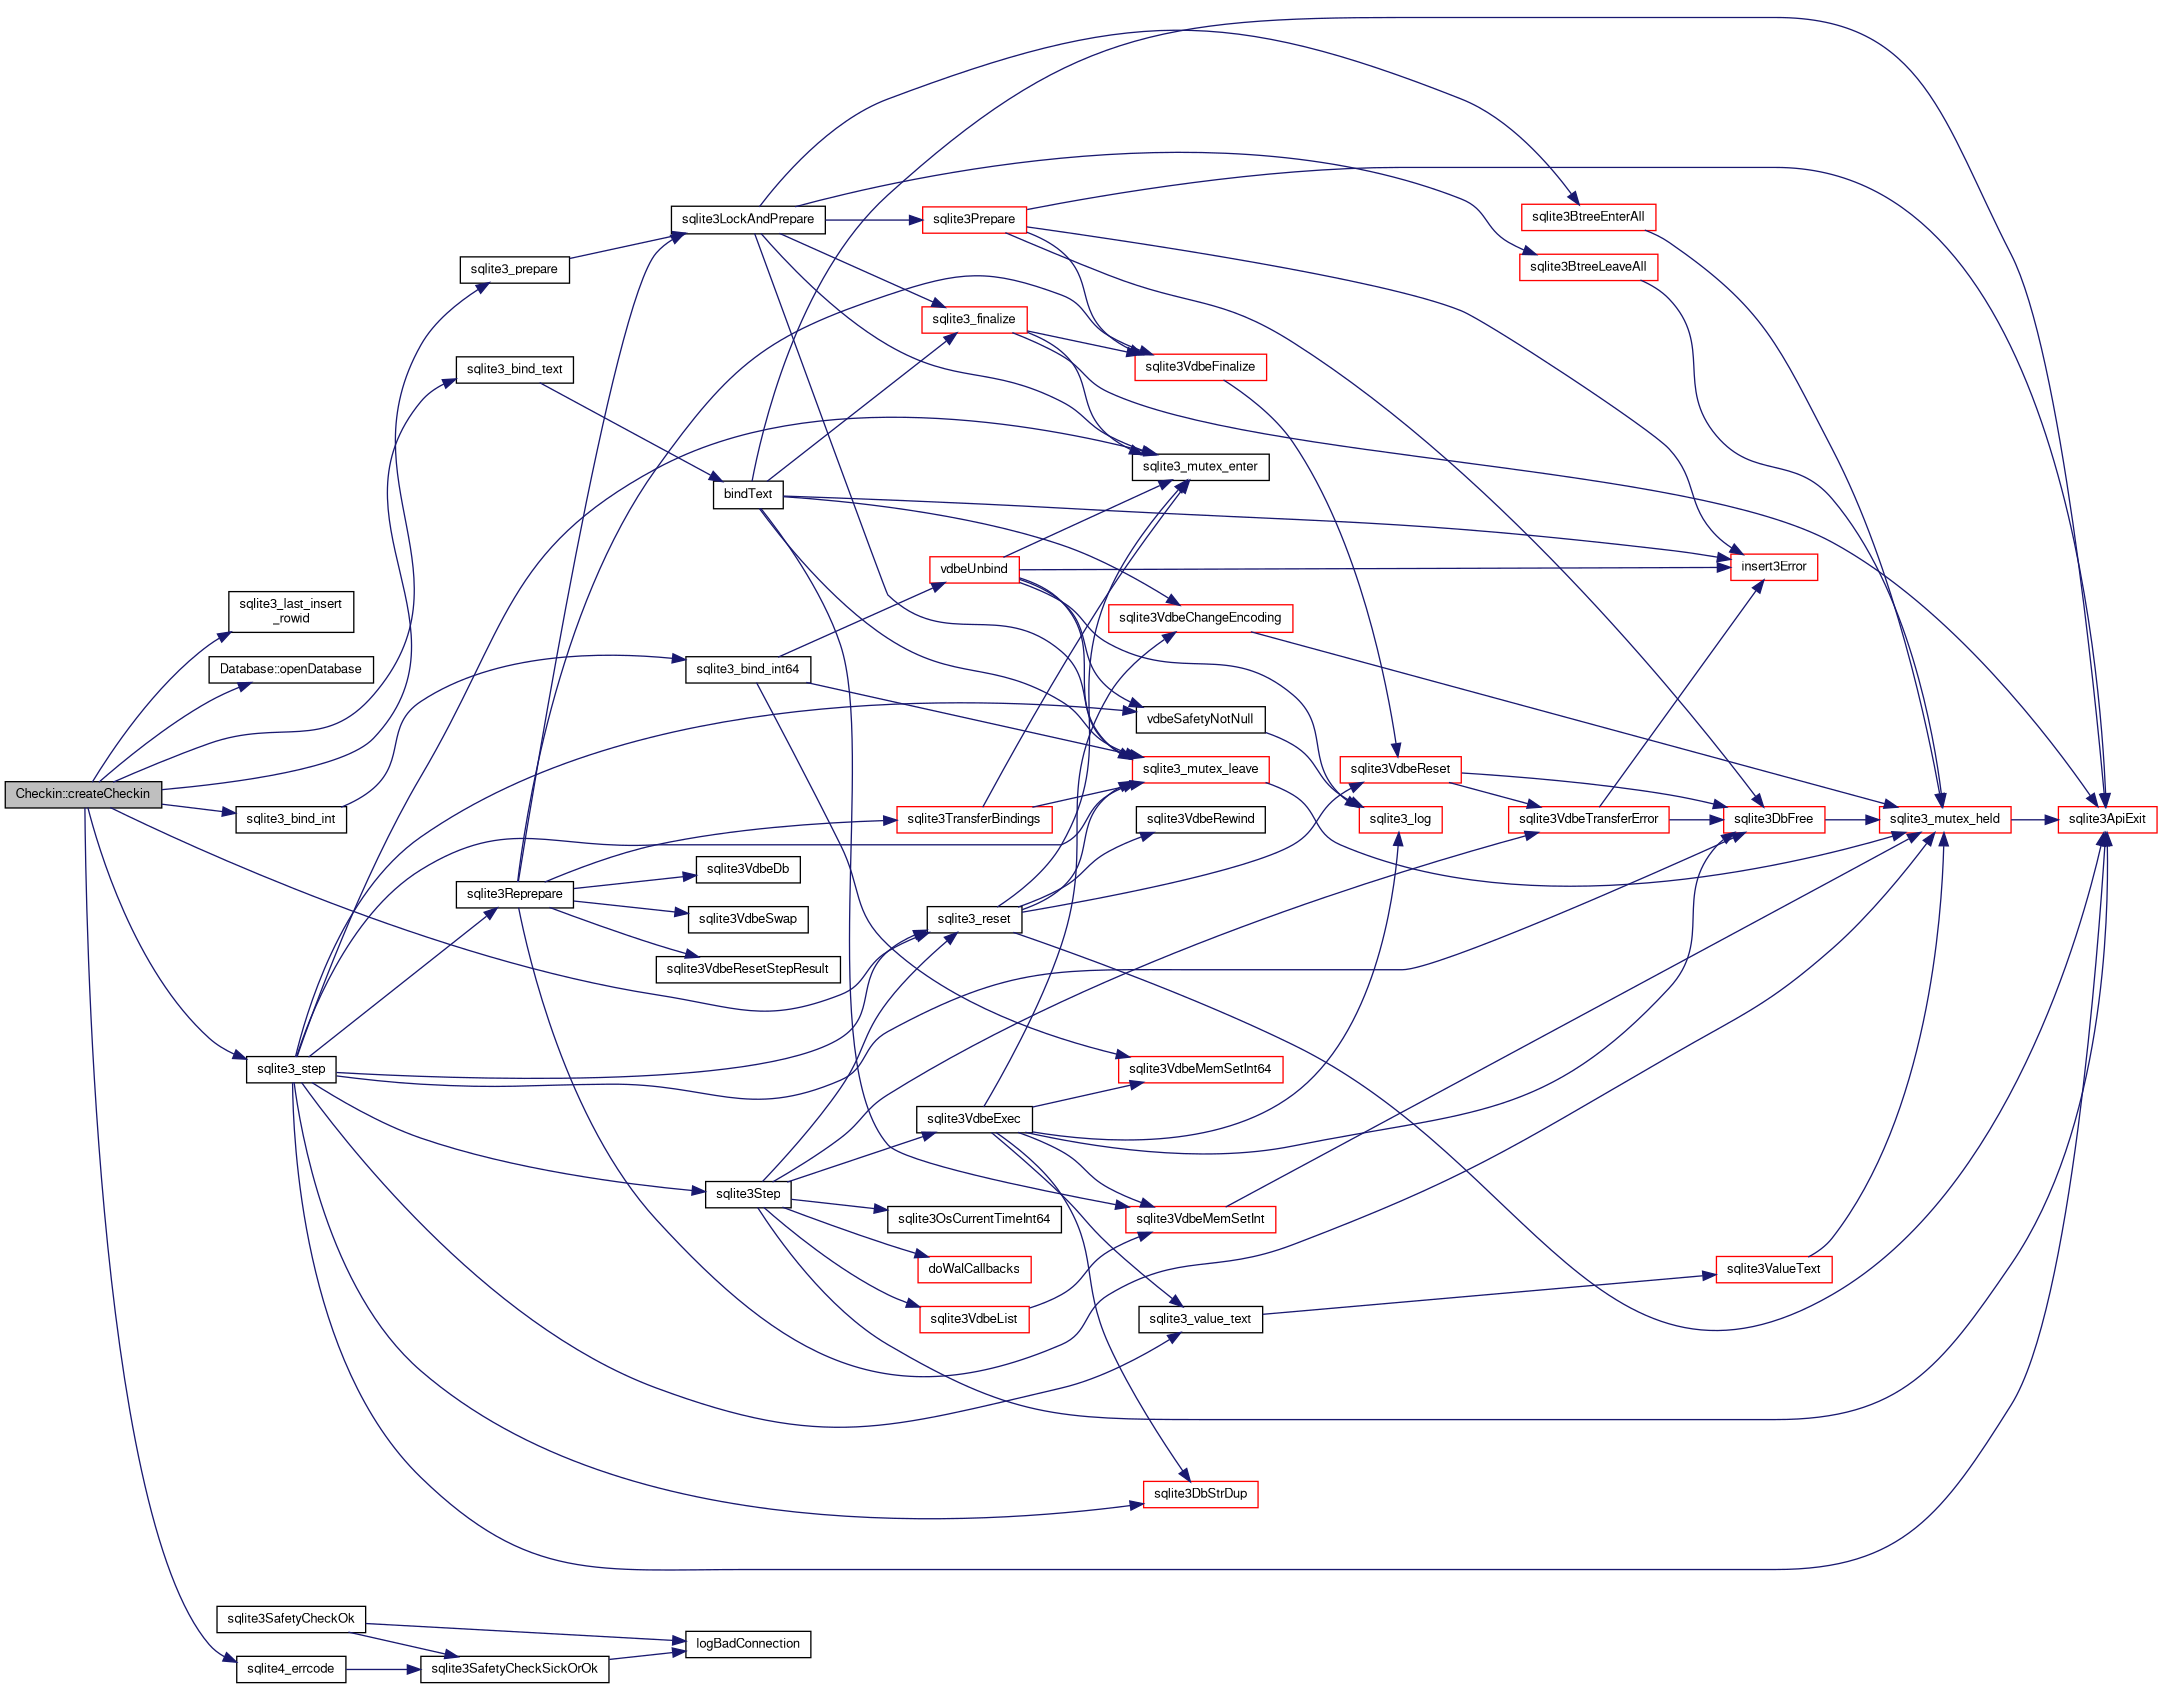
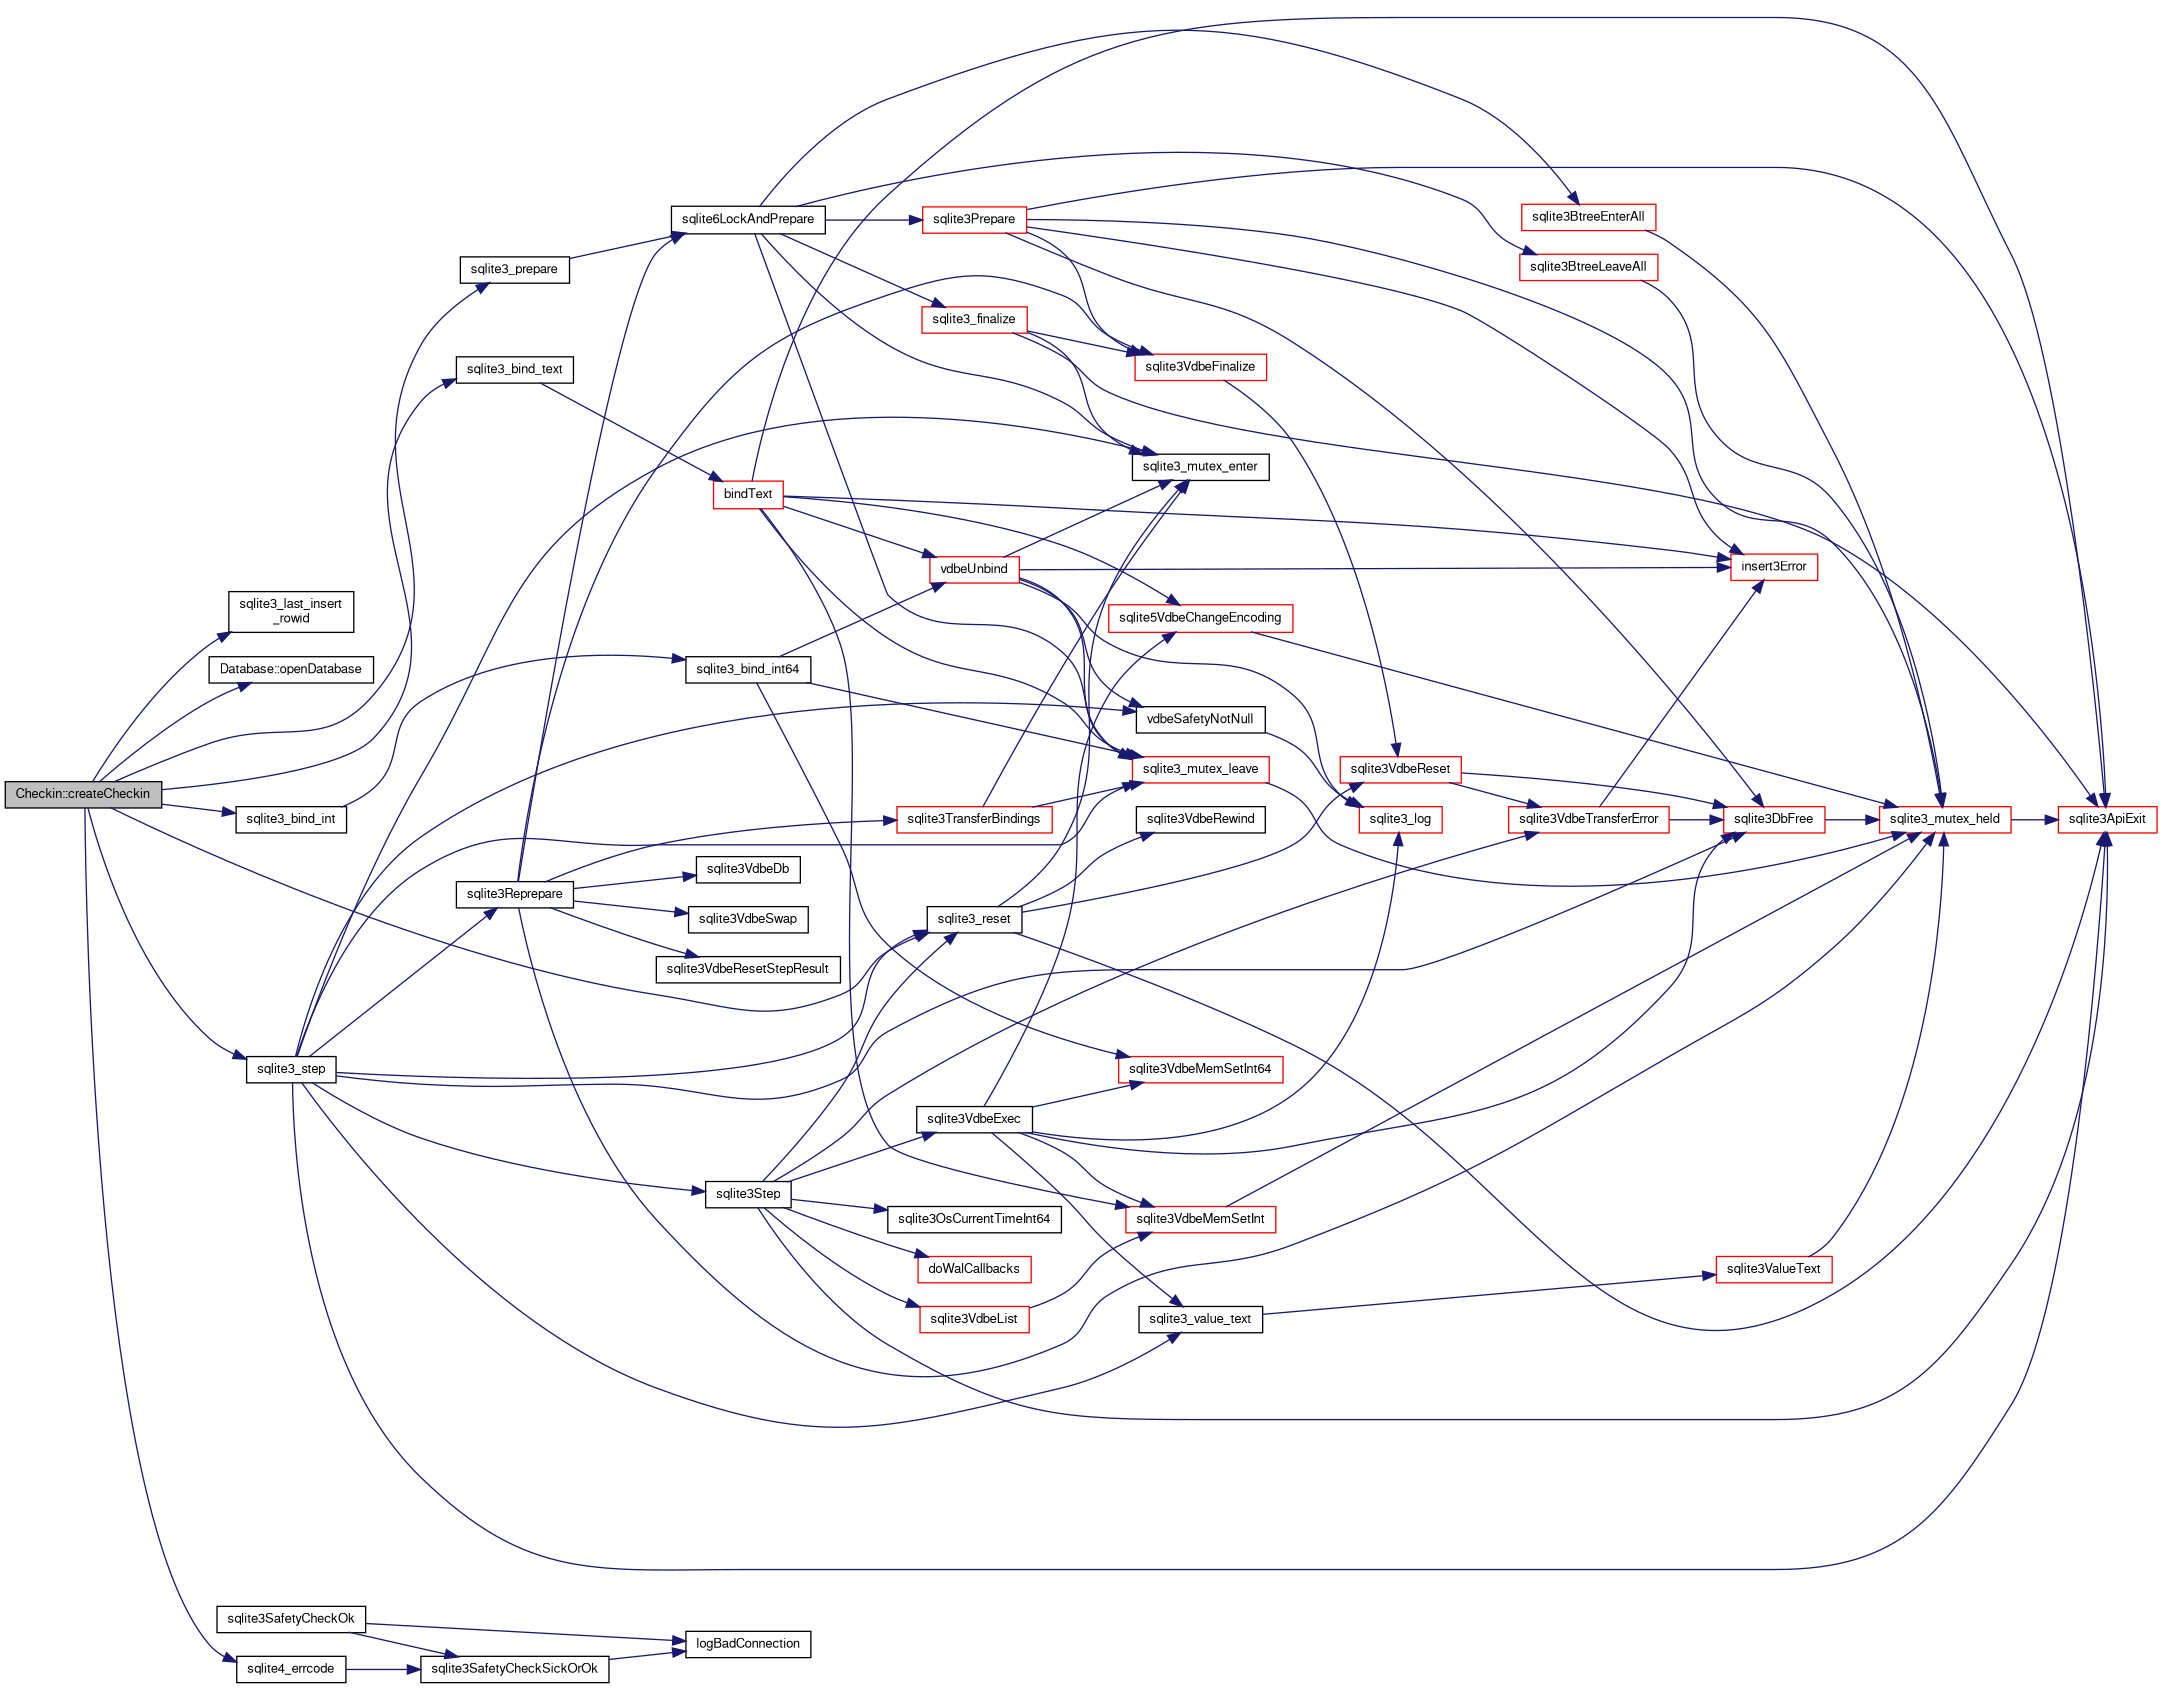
(748, 220) -> (748, 220)
none -> (1614, 339)
(861, 408) -> (854, 530)
(748, 495) -> (748, 495)
(1201, 619) -> (1201, 619)
(1086, 836) -> none
(1201, 1495) -> none
